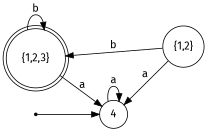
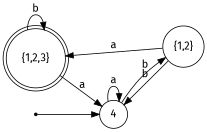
(114, 45) -> (114, 45)
(145, 74) -> (145, 74)
none -> (138, 80)
